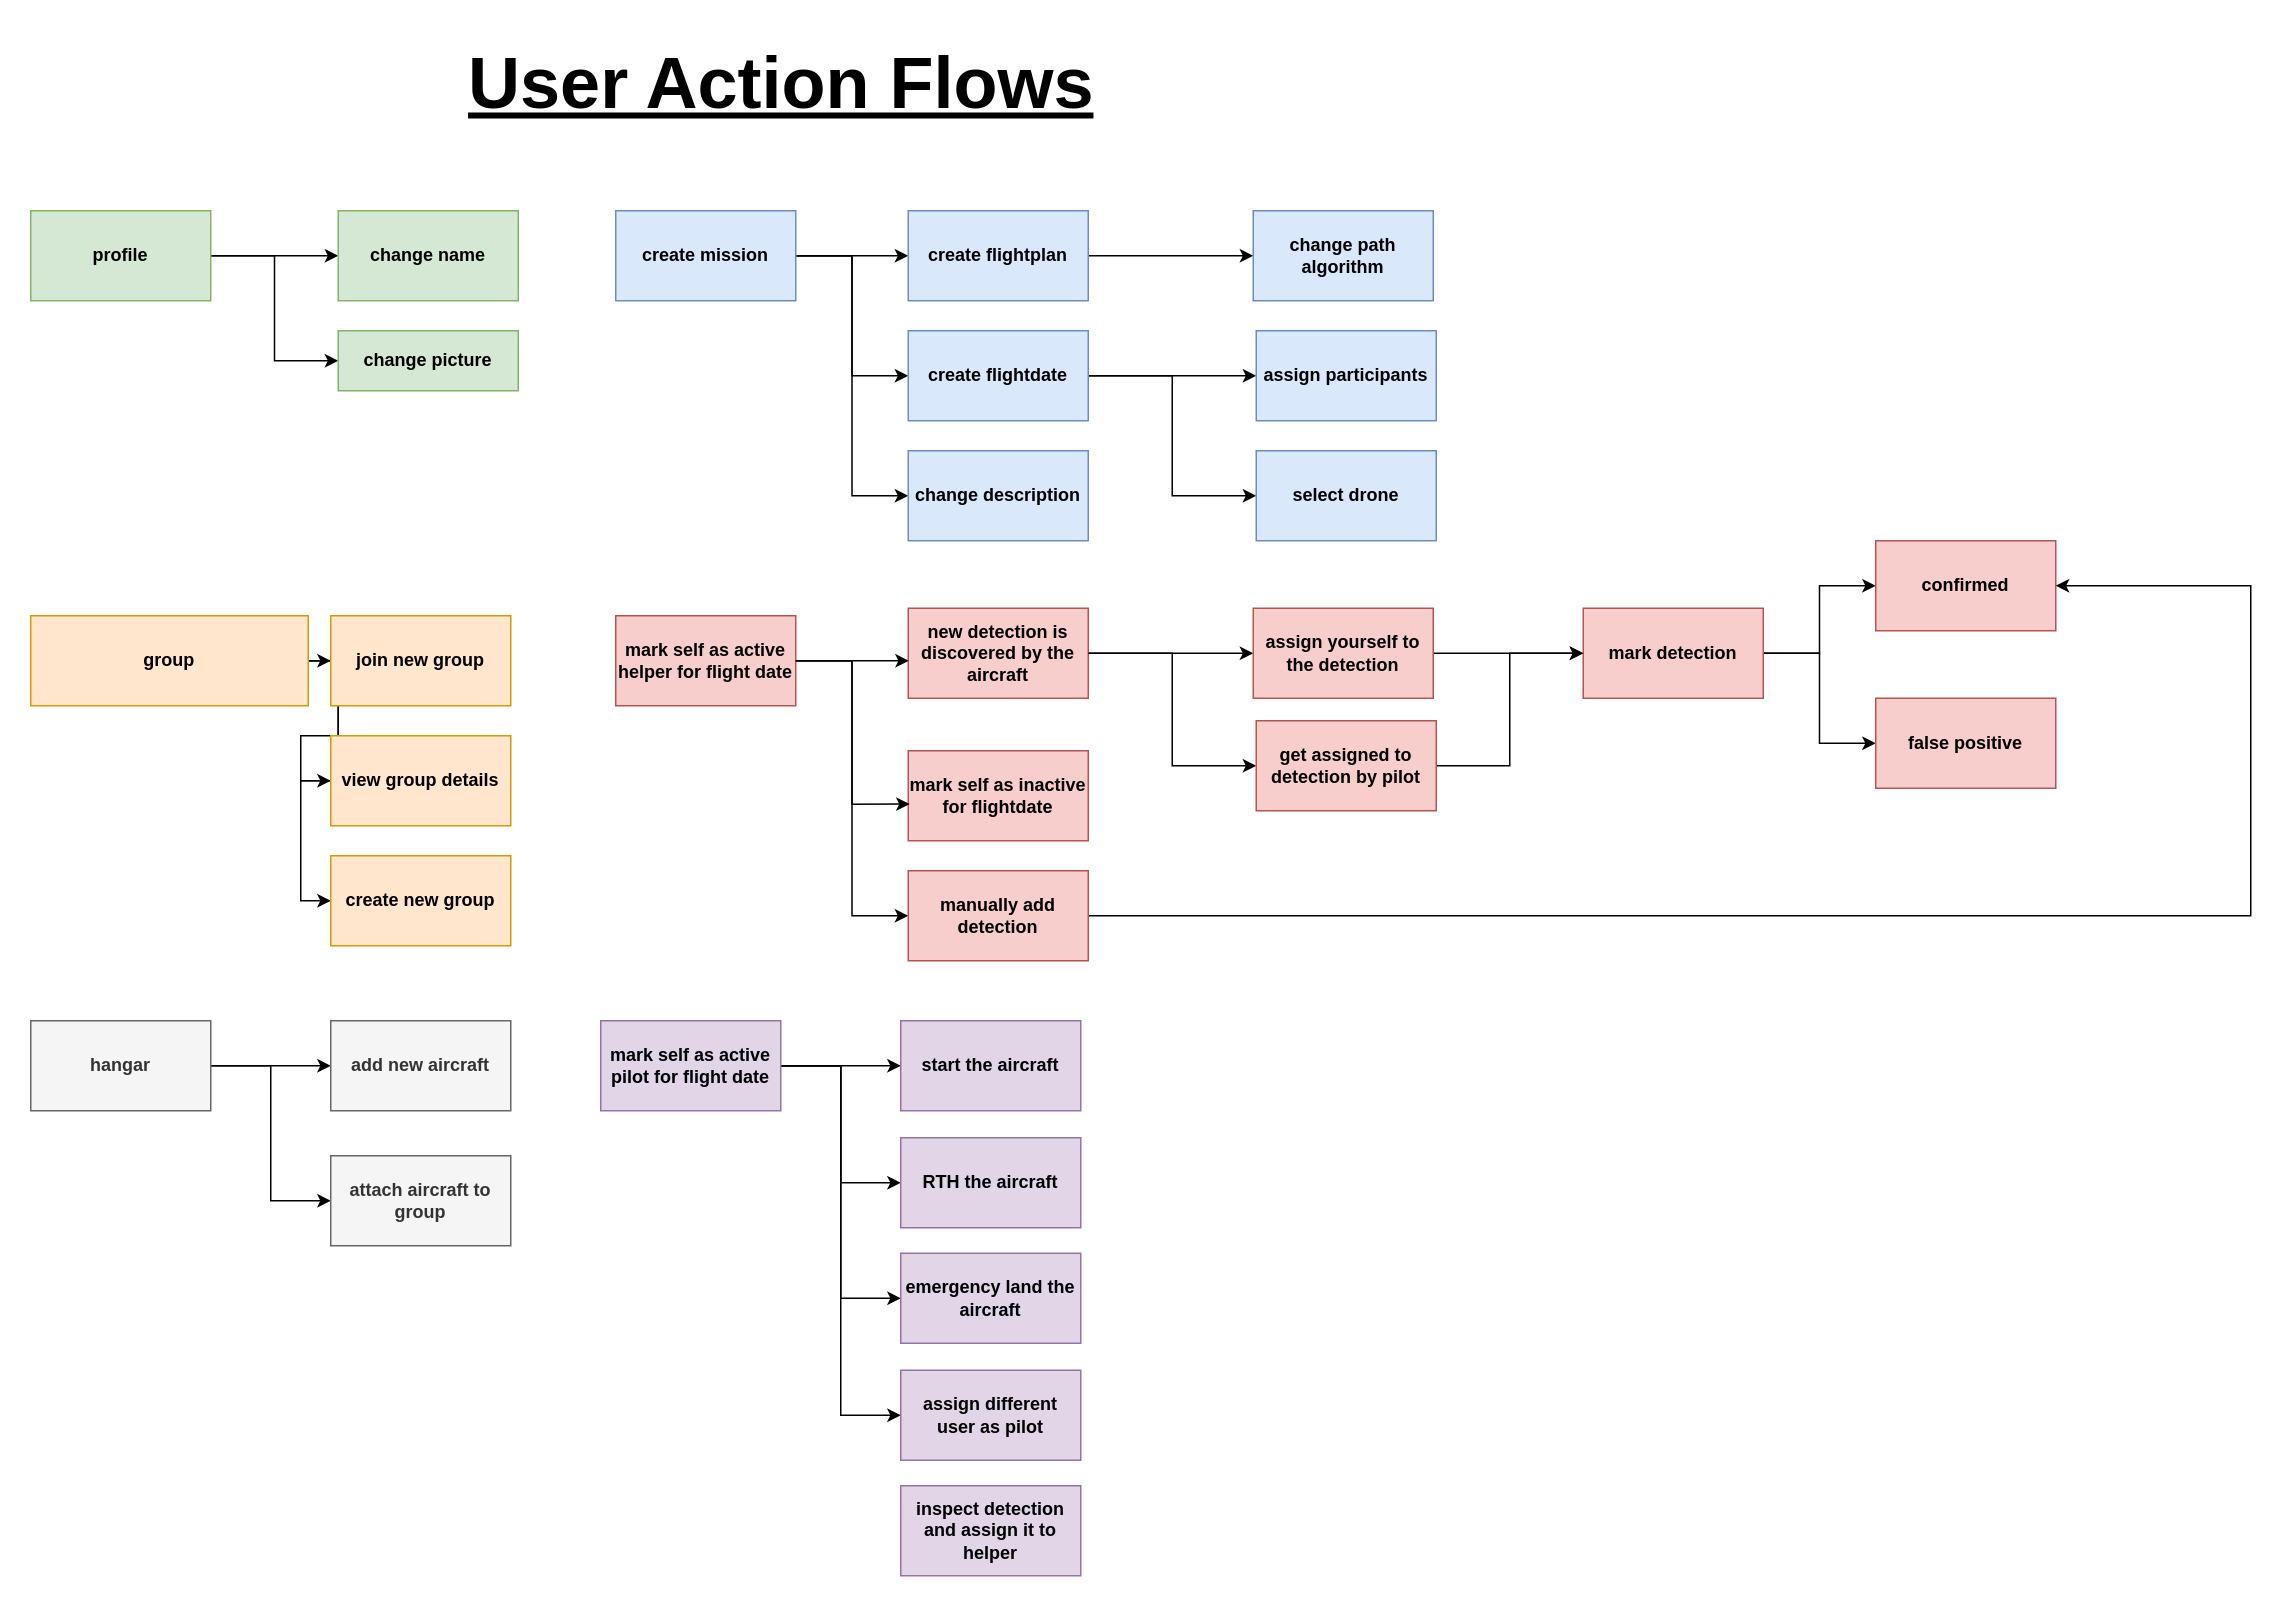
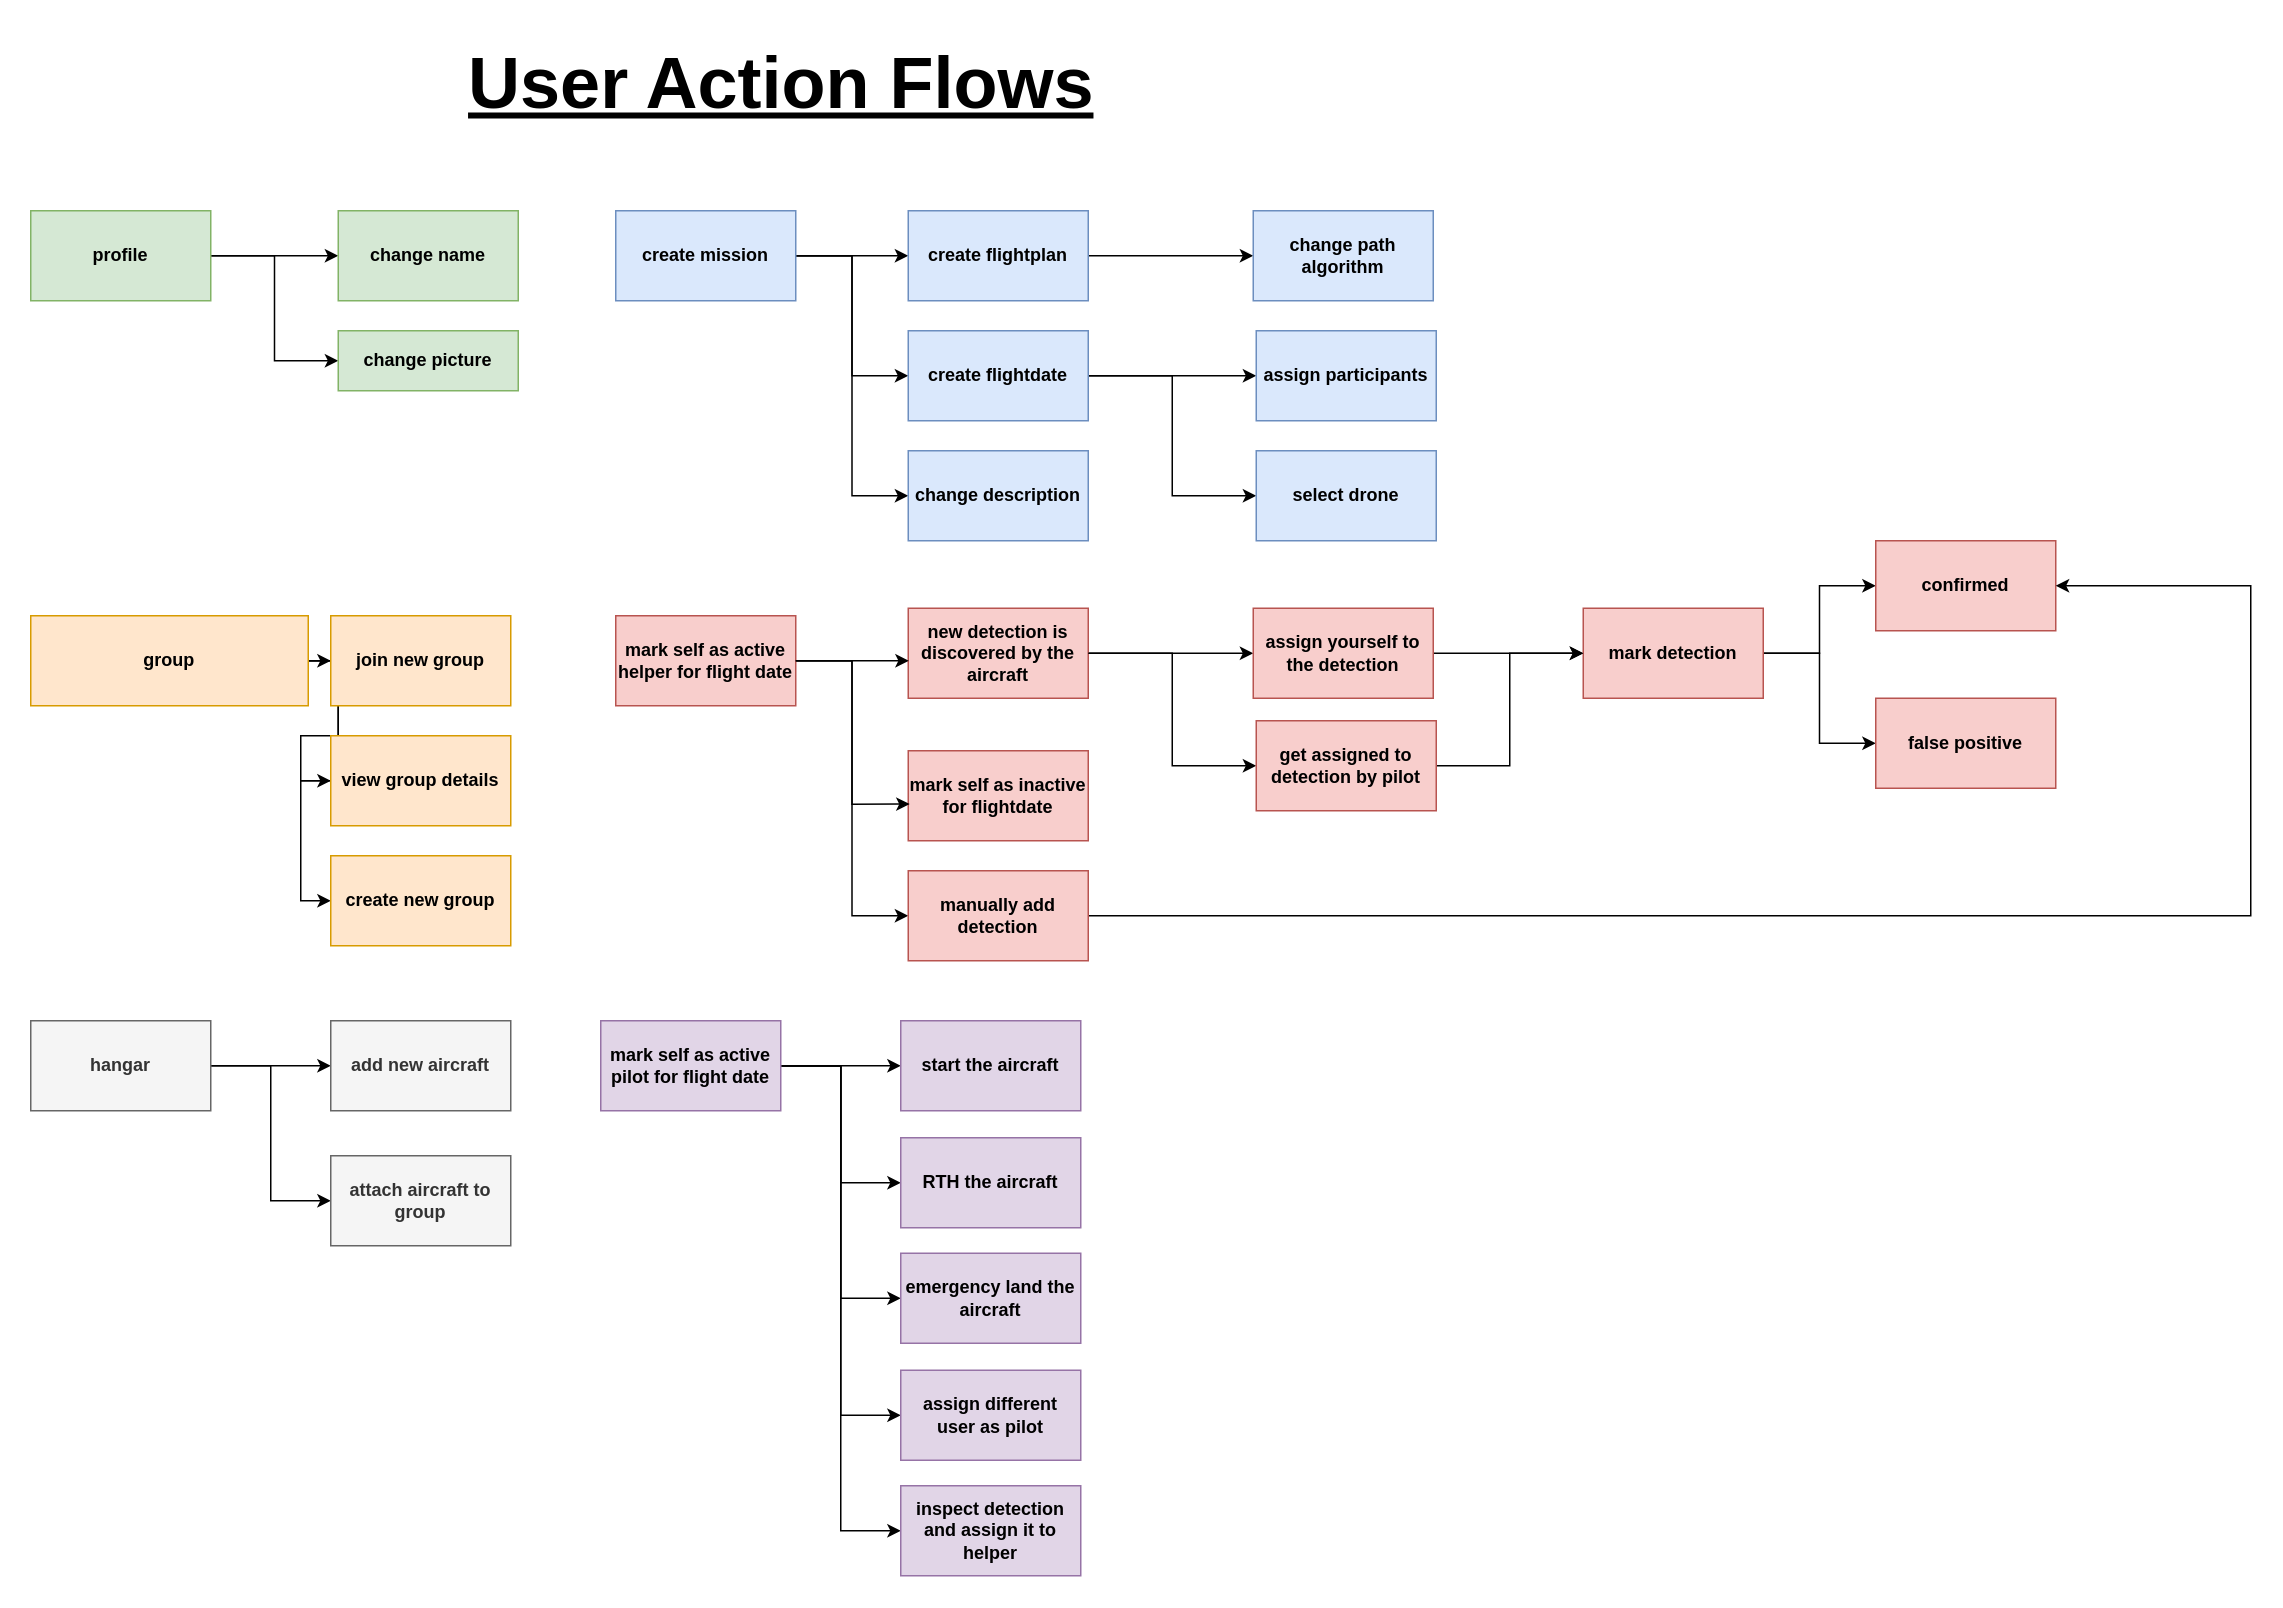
none -> (841, 1499)
